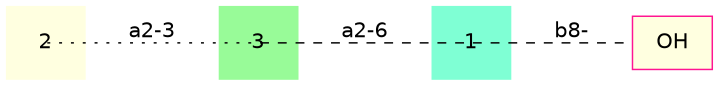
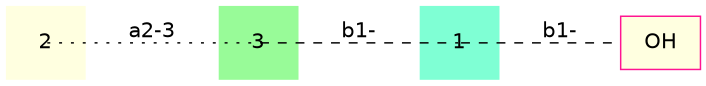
(365, 32) -> (359, 32)
(572, 32) -> (560, 32)
